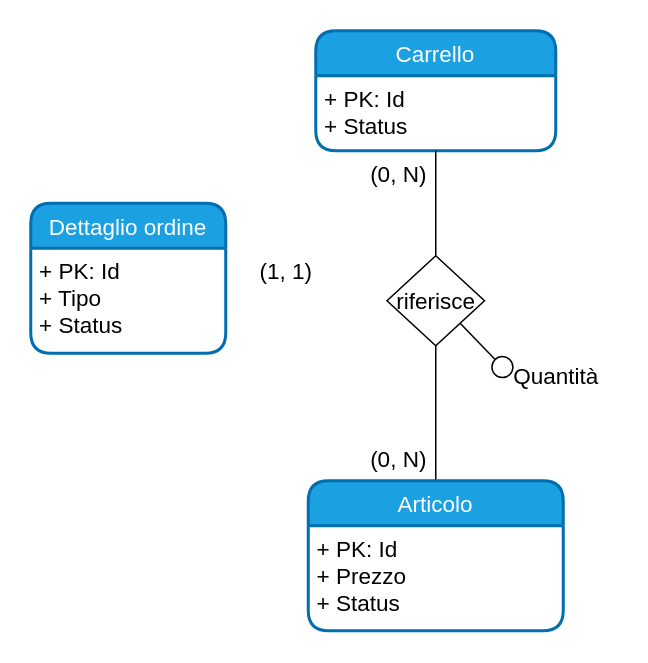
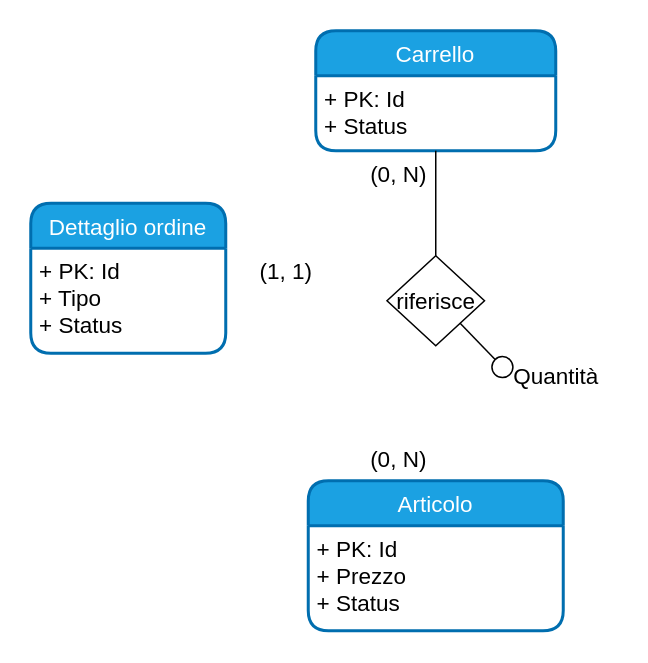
(436, 413) -> none
